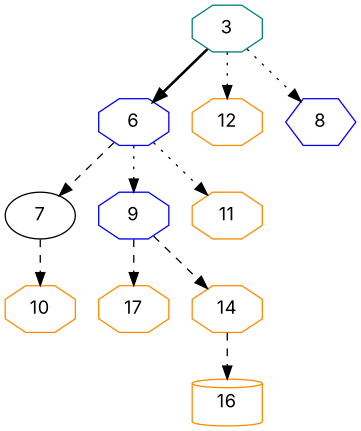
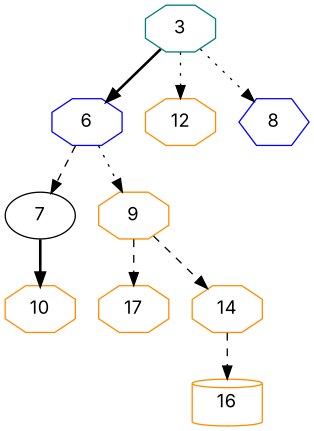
(134, 216) -> (134, 216)
(227, 216) -> none
(40, 256) -> (40, 256)
